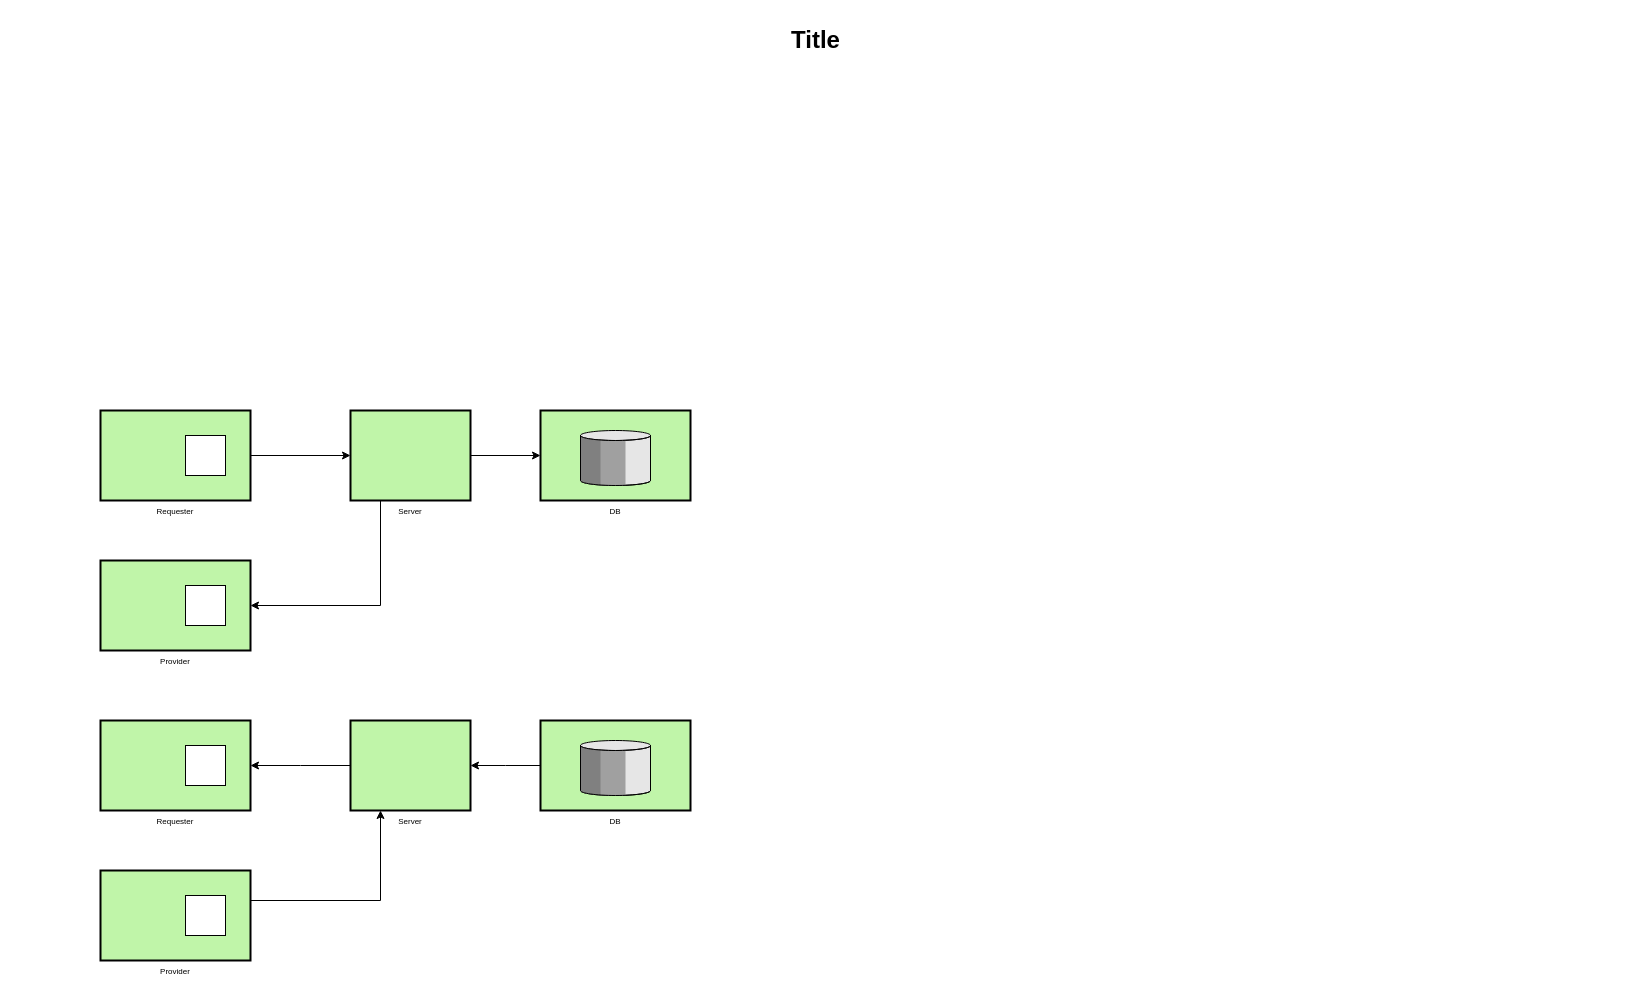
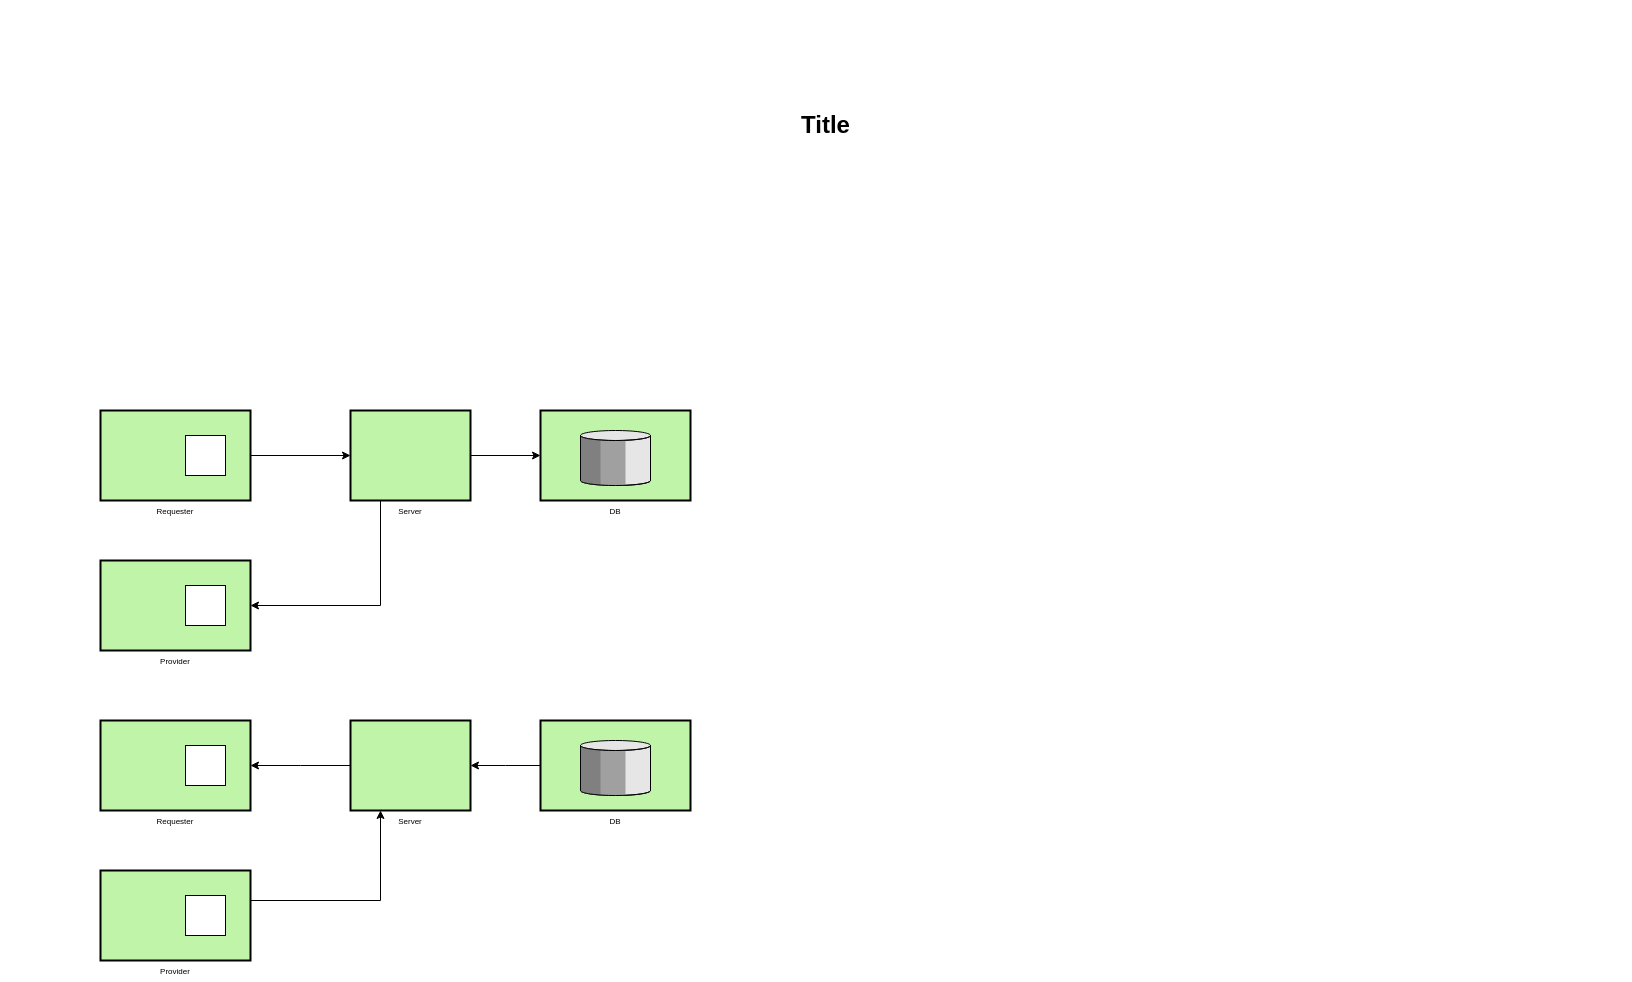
(816, 41) -> (826, 126)
